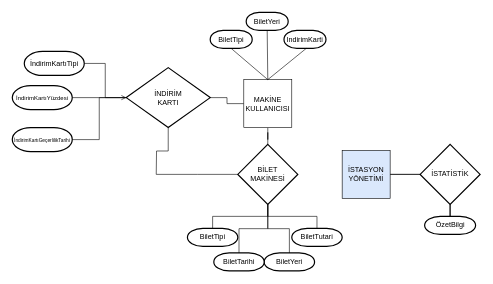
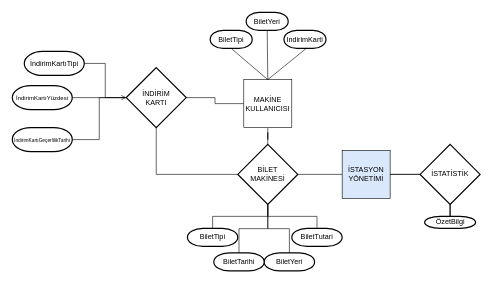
(168, 98) -> (156, 98)
none -> (320, 174)
(450, 225) -> (450, 222)
